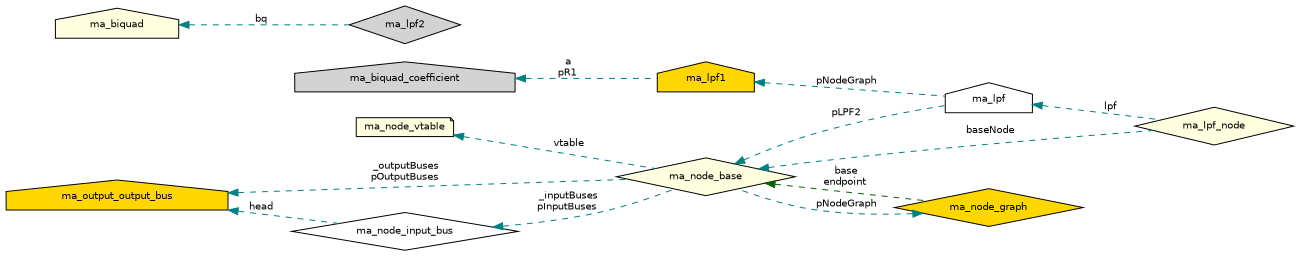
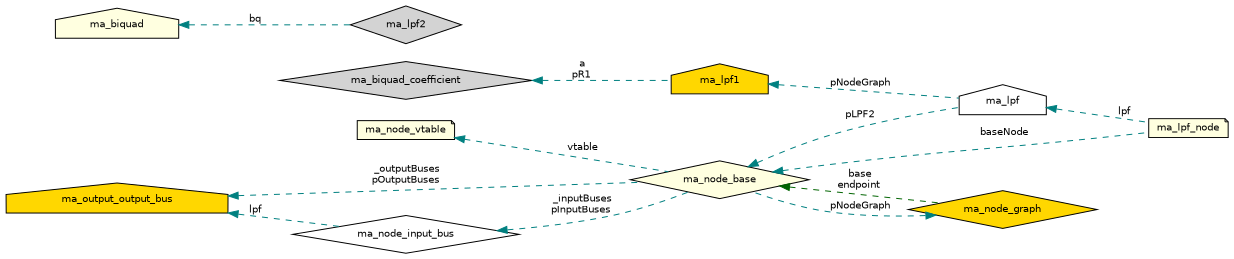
(405, 78) -> (406, 80)
(1214, 126) -> (1188, 128)
(260, 207) -> (254, 210)
